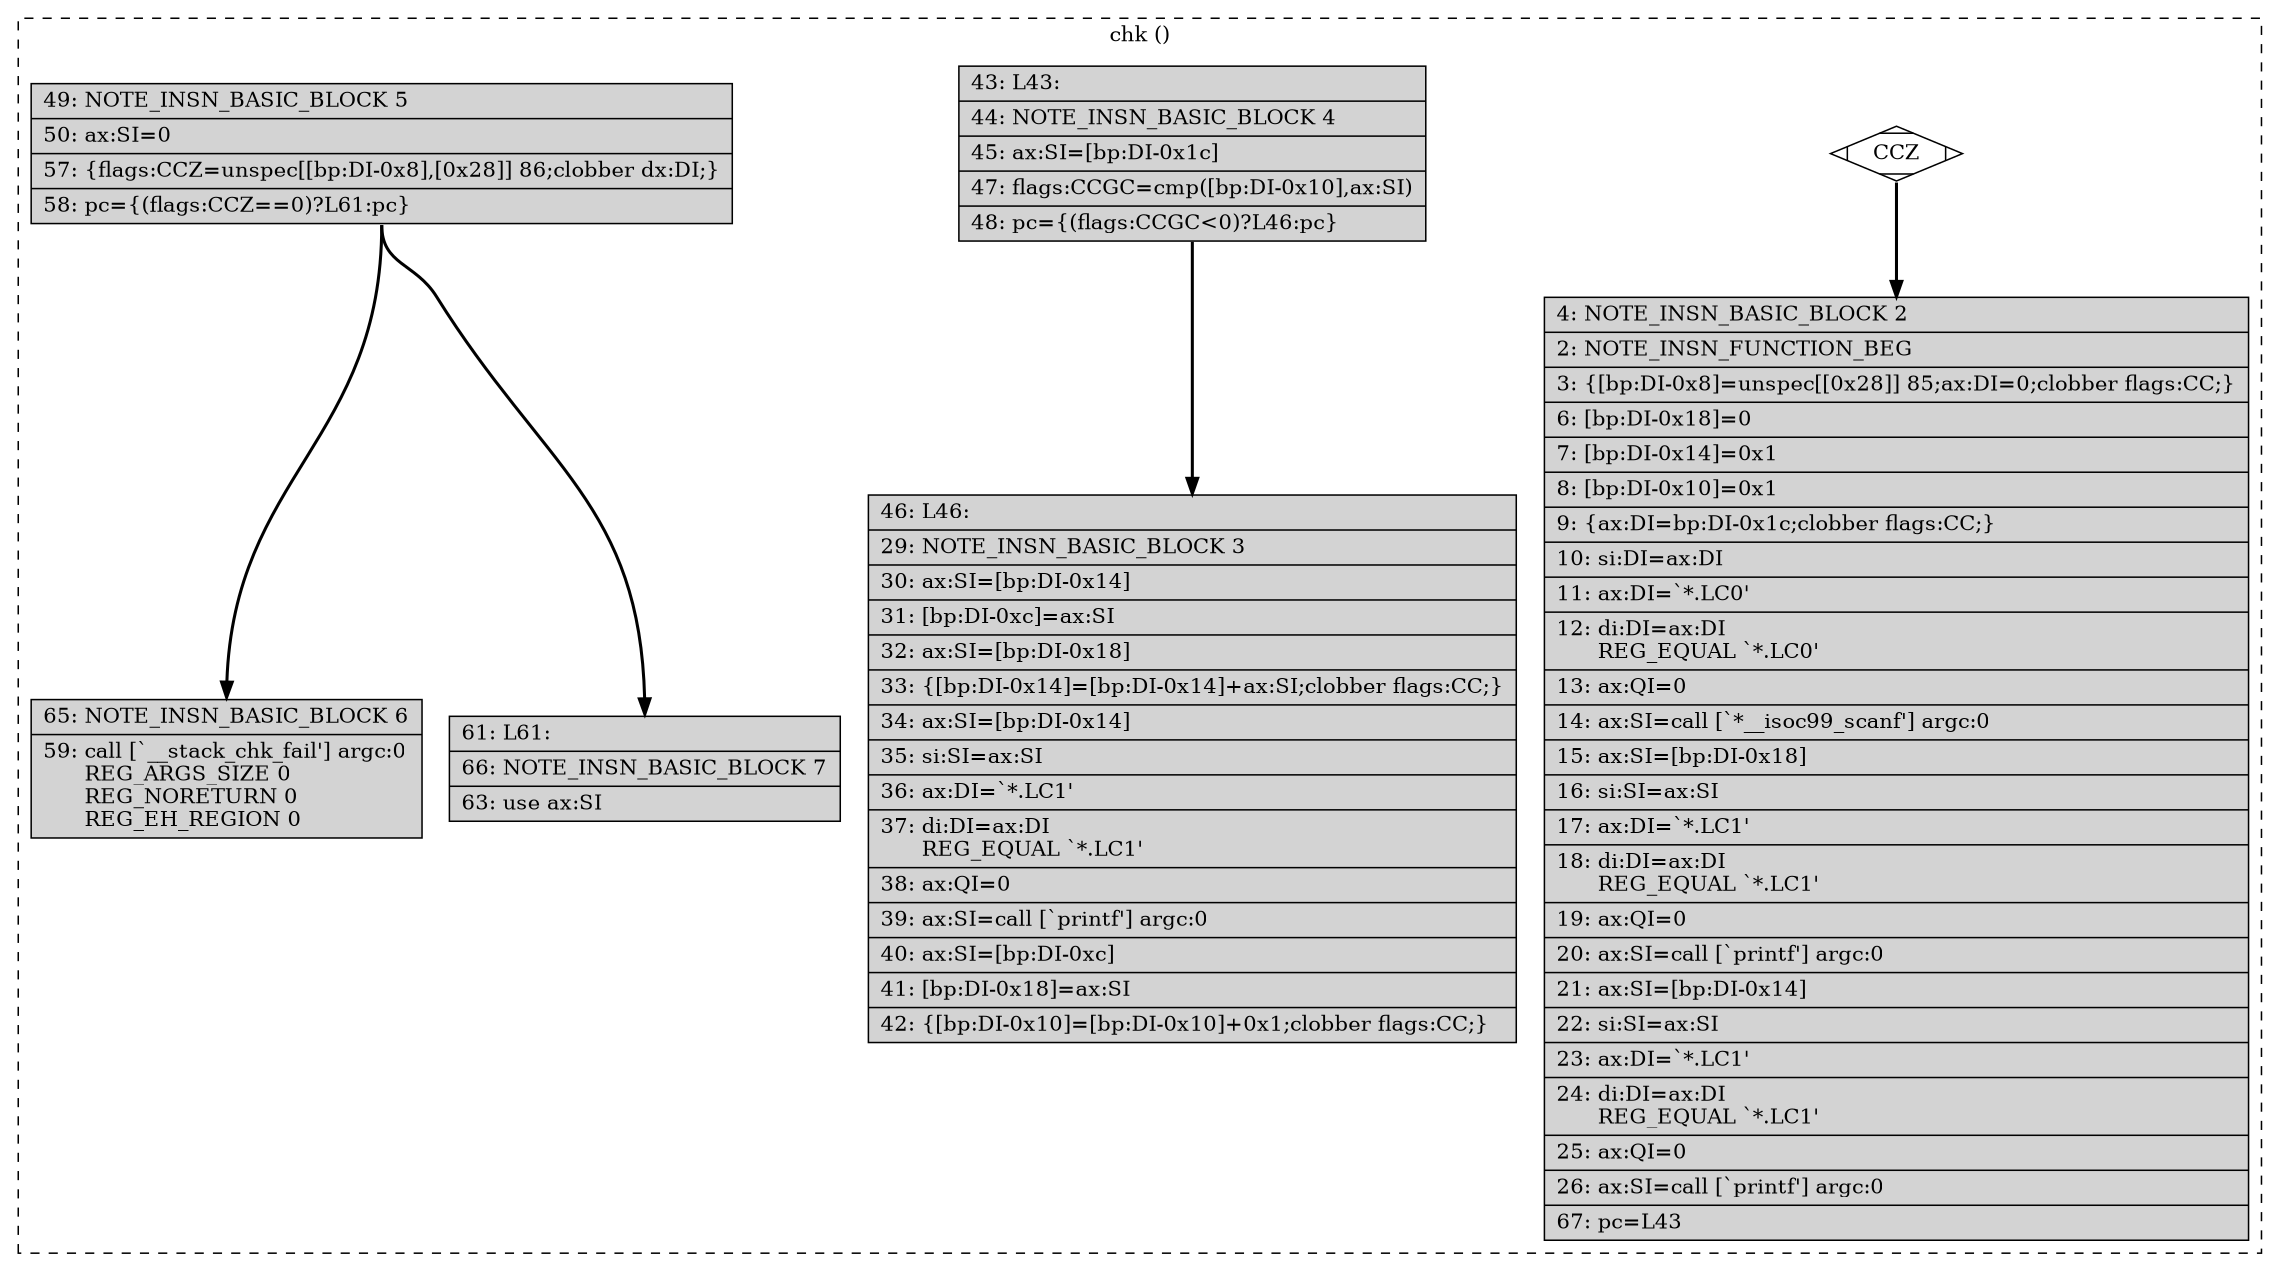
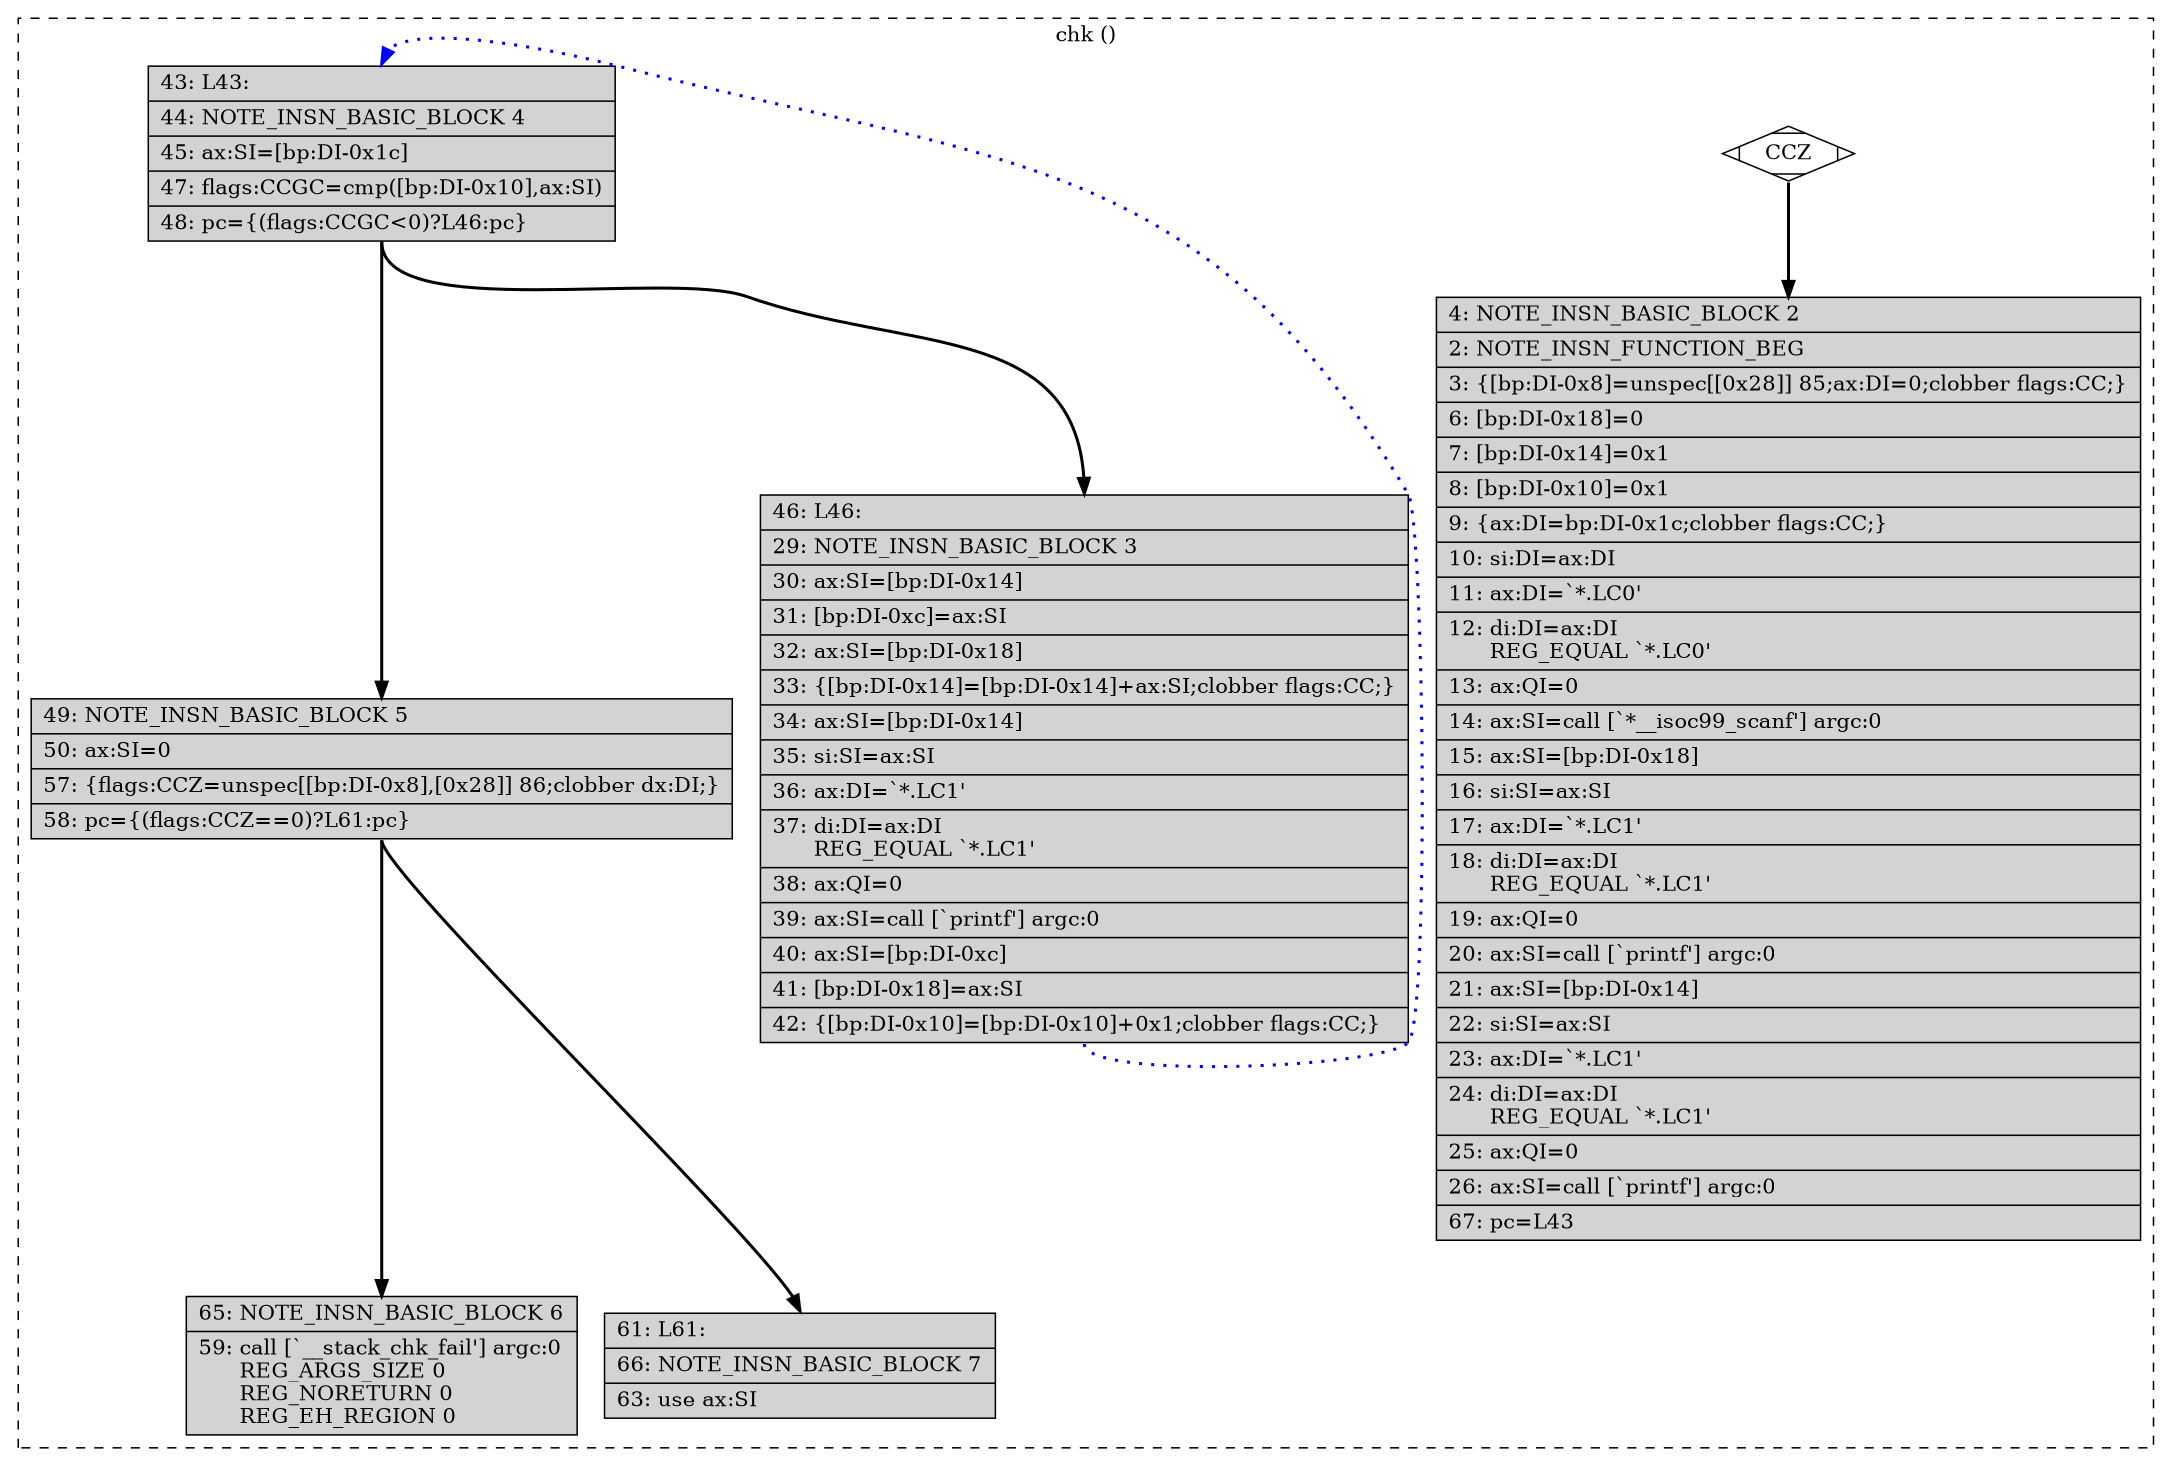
none -> (1326, 376)
none -> (382, 462)
